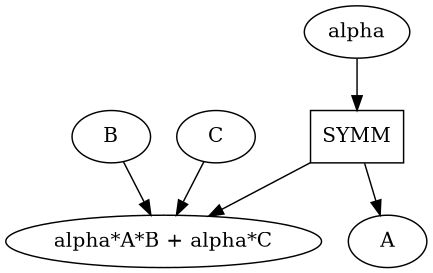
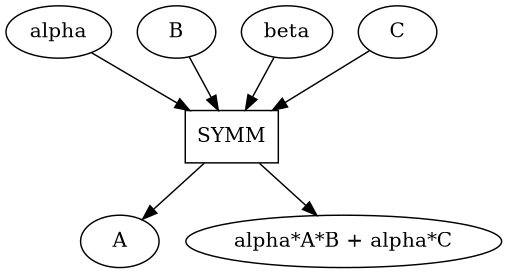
none -> (287, 32)
(134, 182) -> (200, 77)
(194, 182) -> (327, 77)
